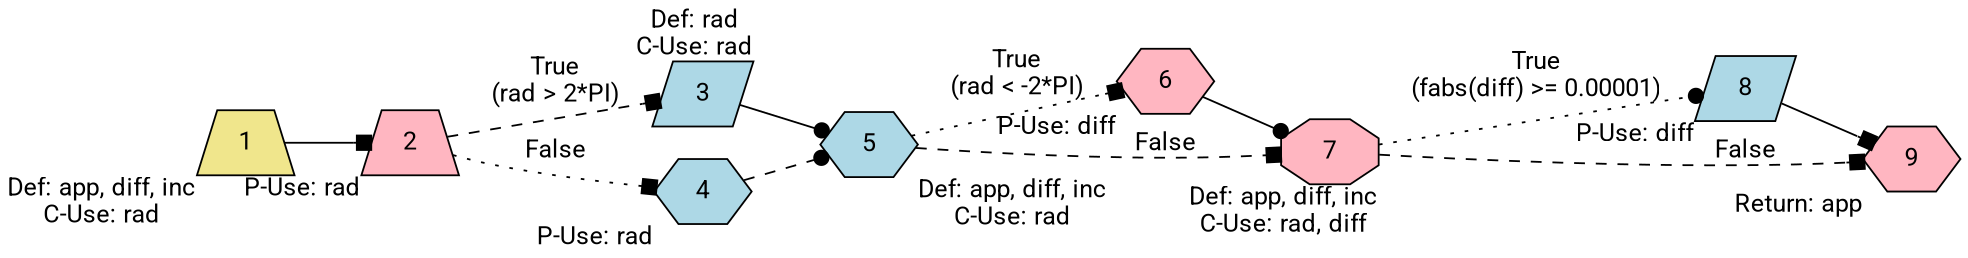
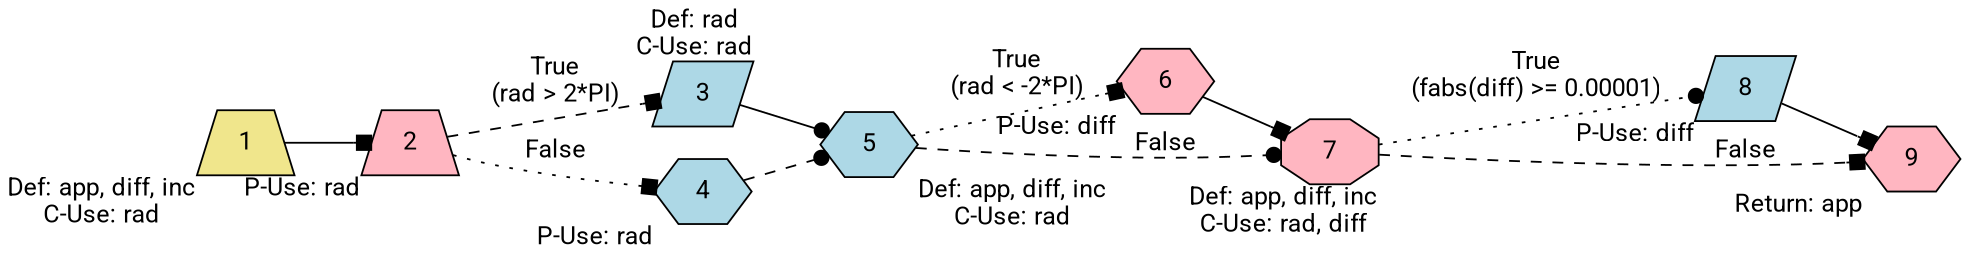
(1239, 113) -> (1237, 112)
(1089, 157) -> (1091, 157)
